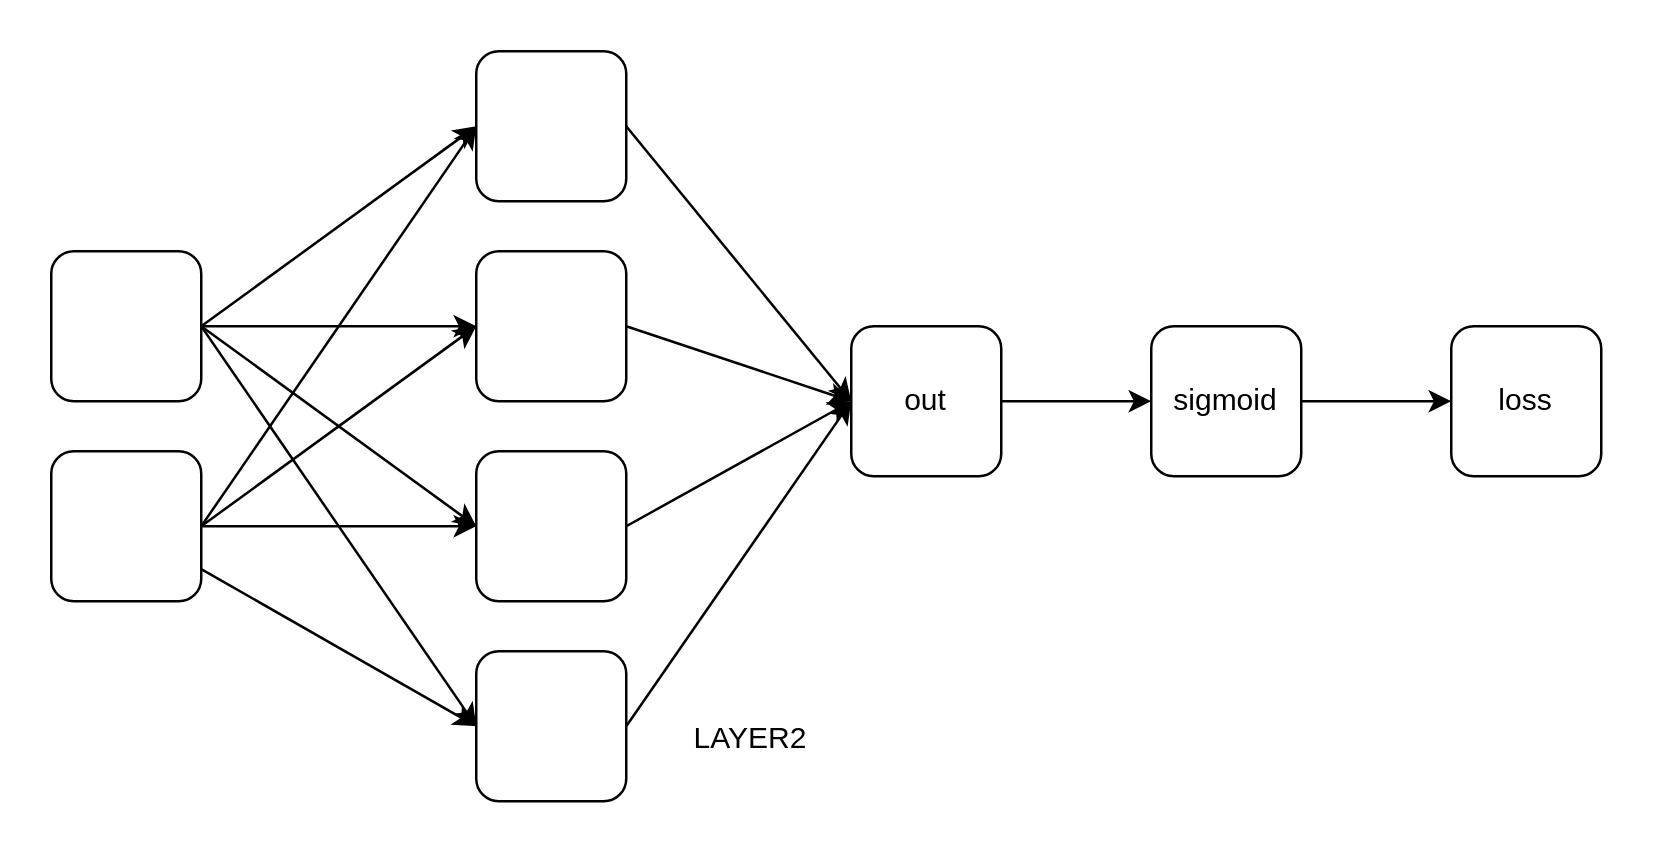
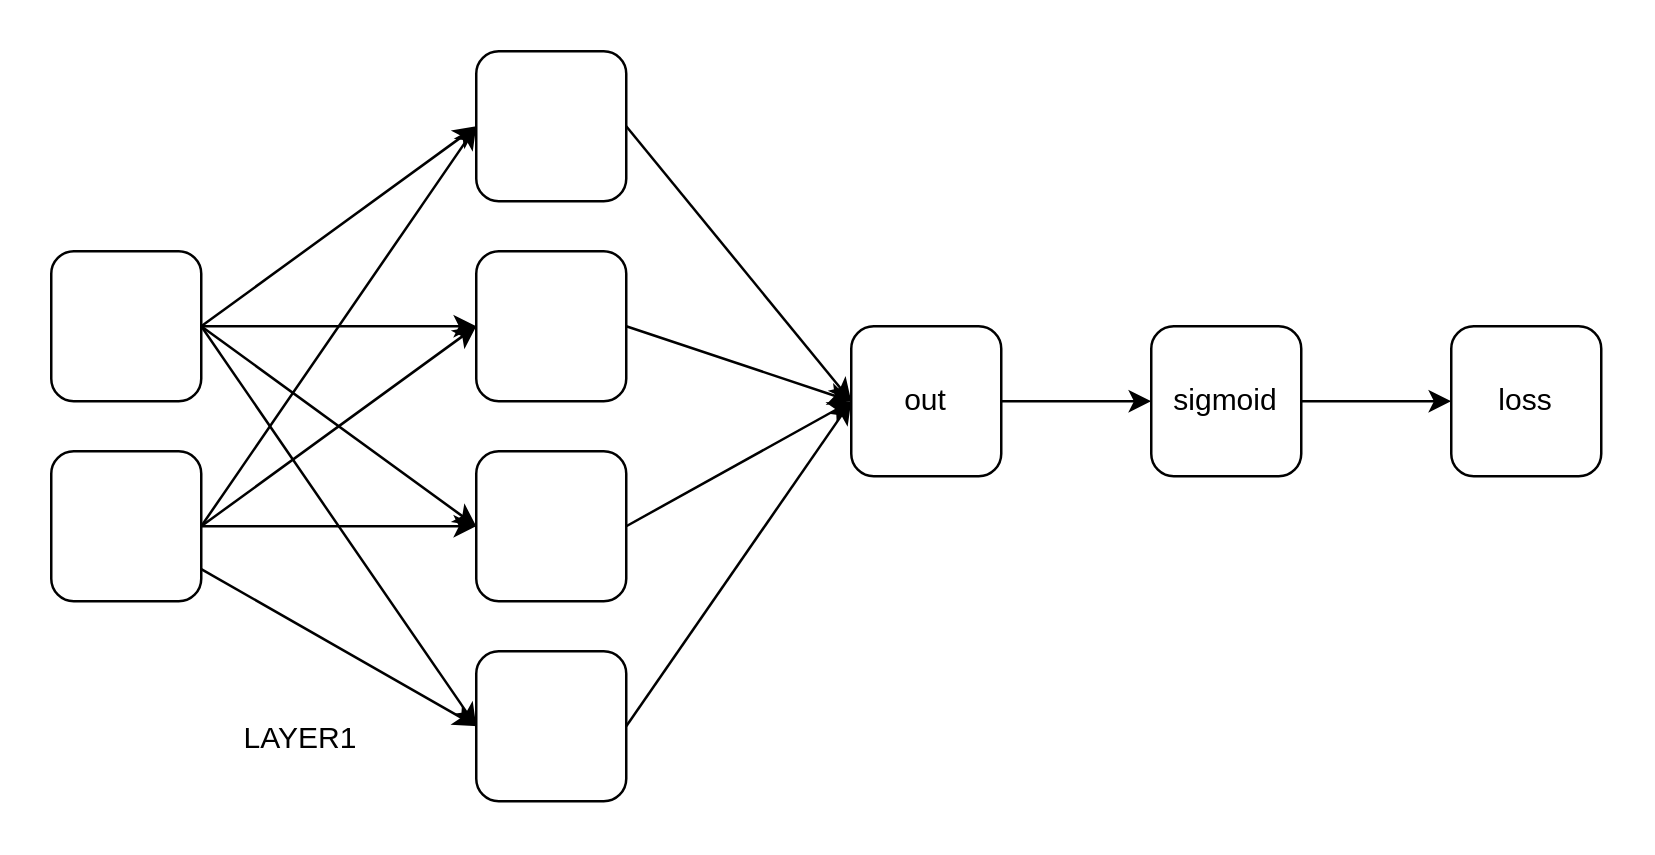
none -> (301, 739)
(751, 739) -> none
